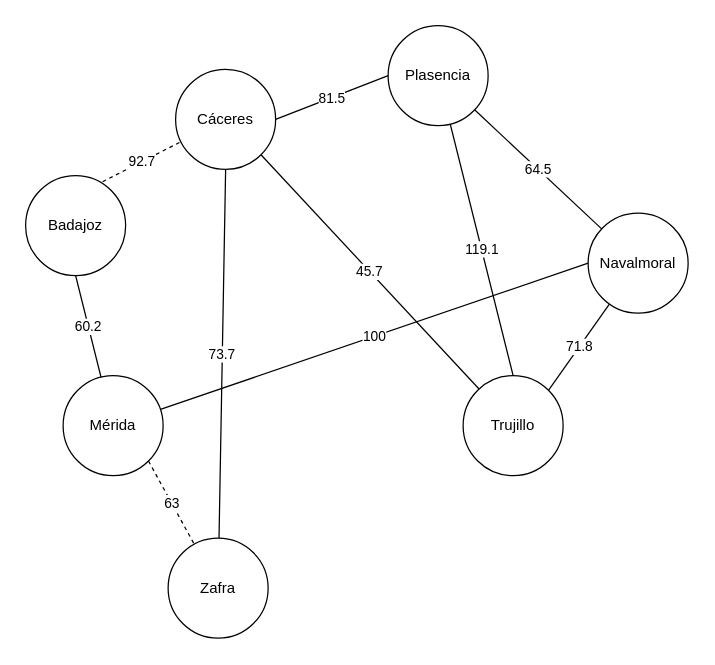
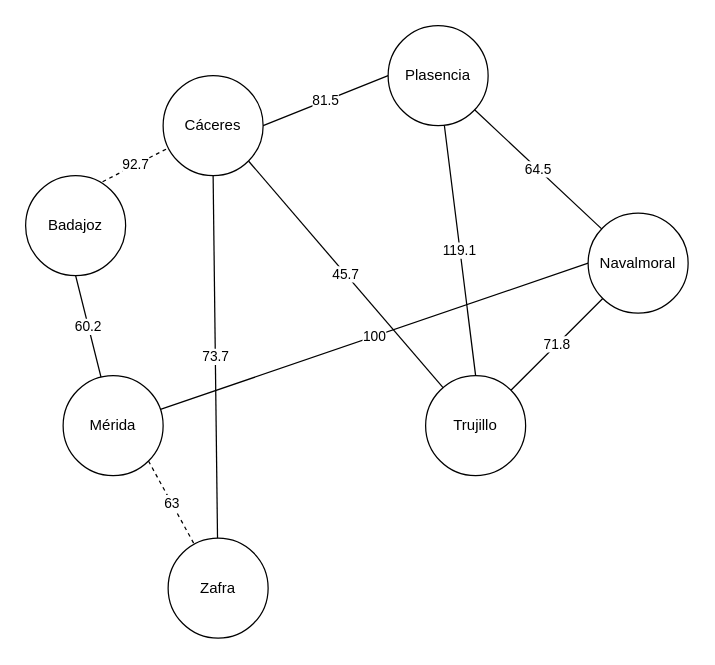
(226, 119) -> (213, 126)
(513, 426) -> (476, 426)
